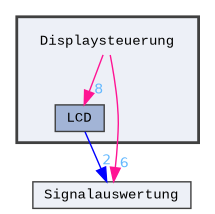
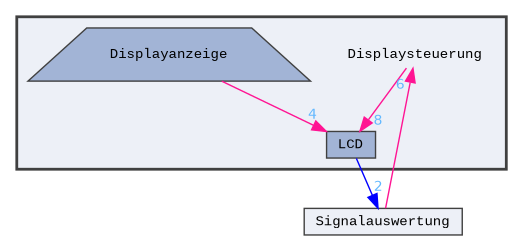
none -> (169, 55)
(118, 111) -> (398, 145)
